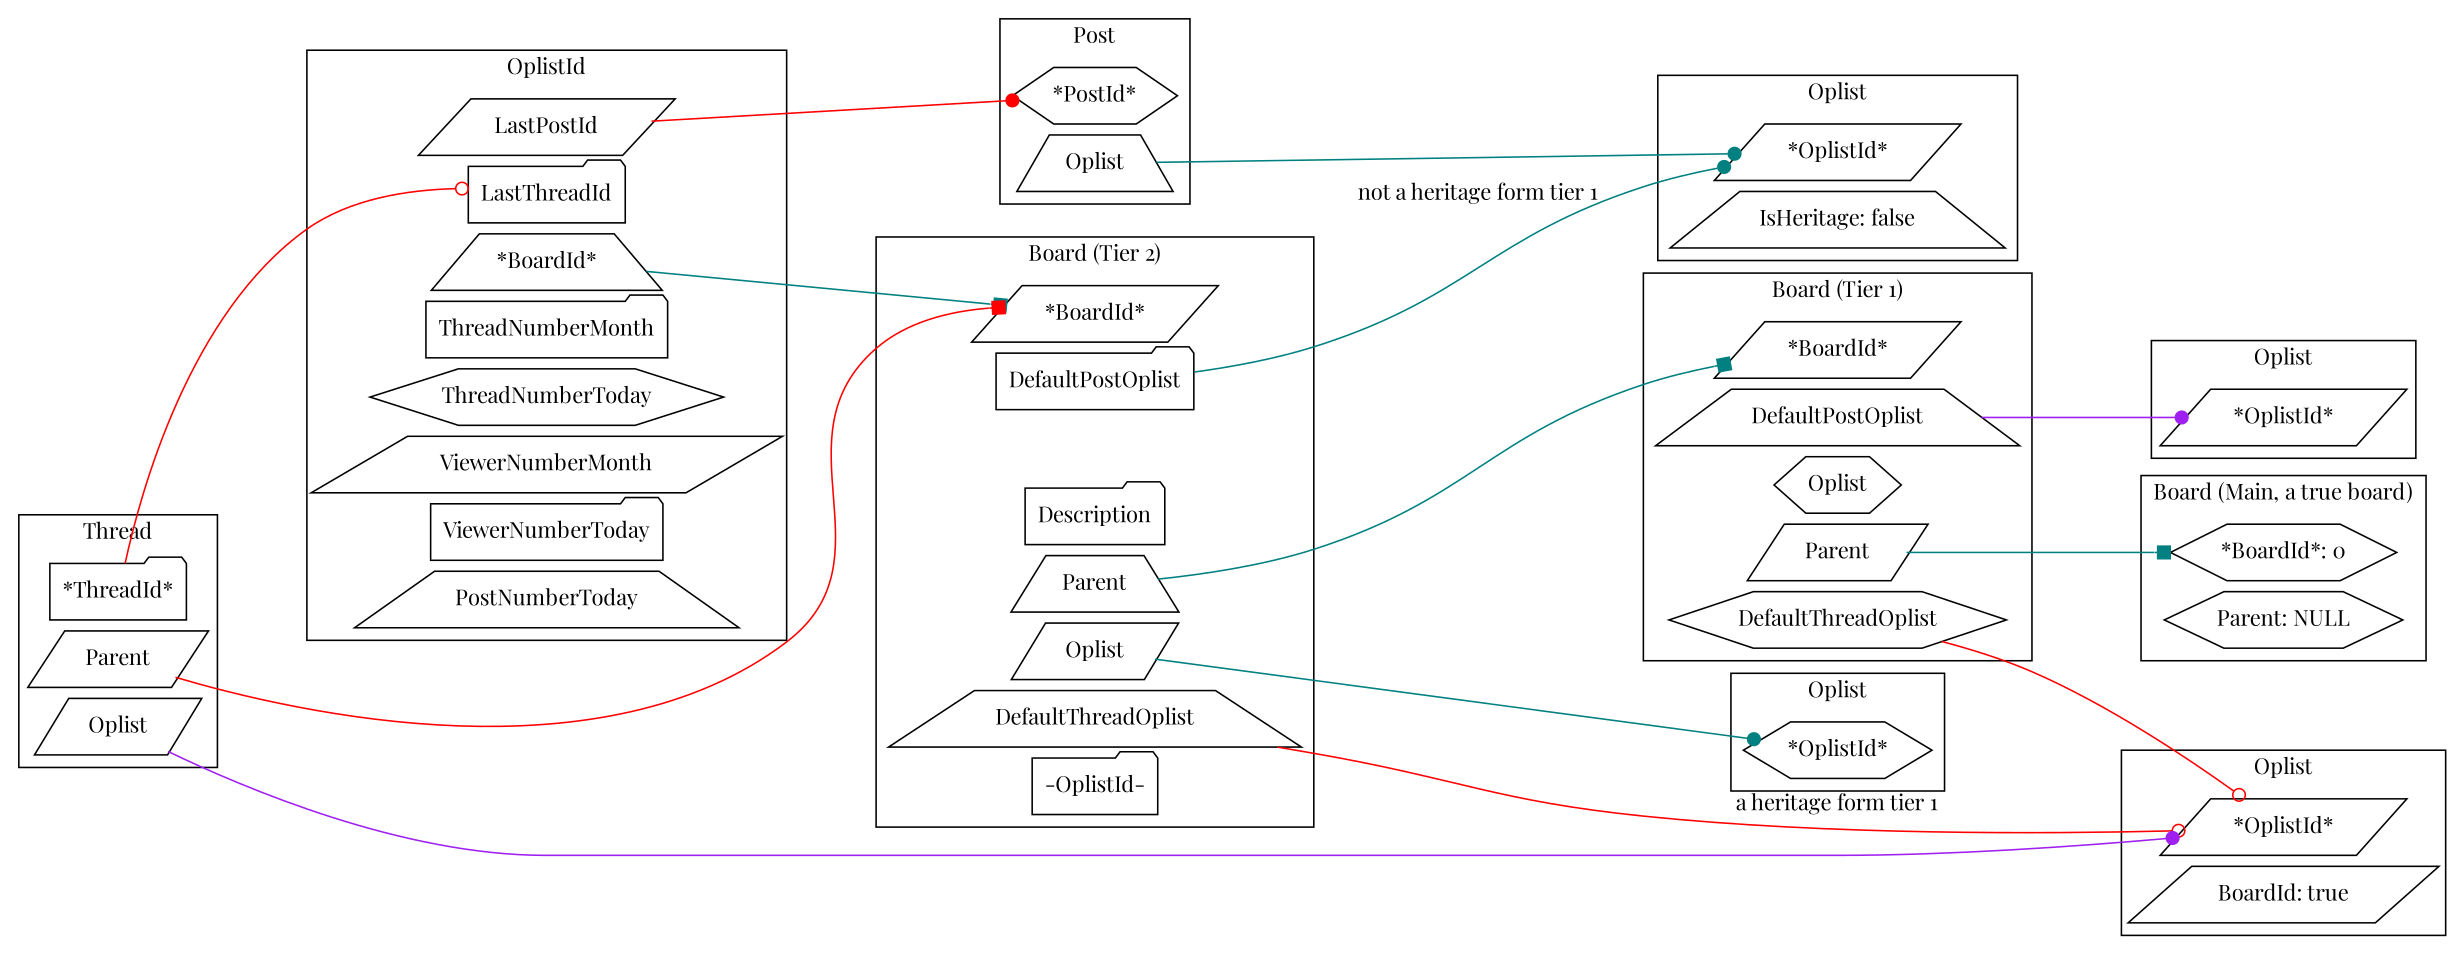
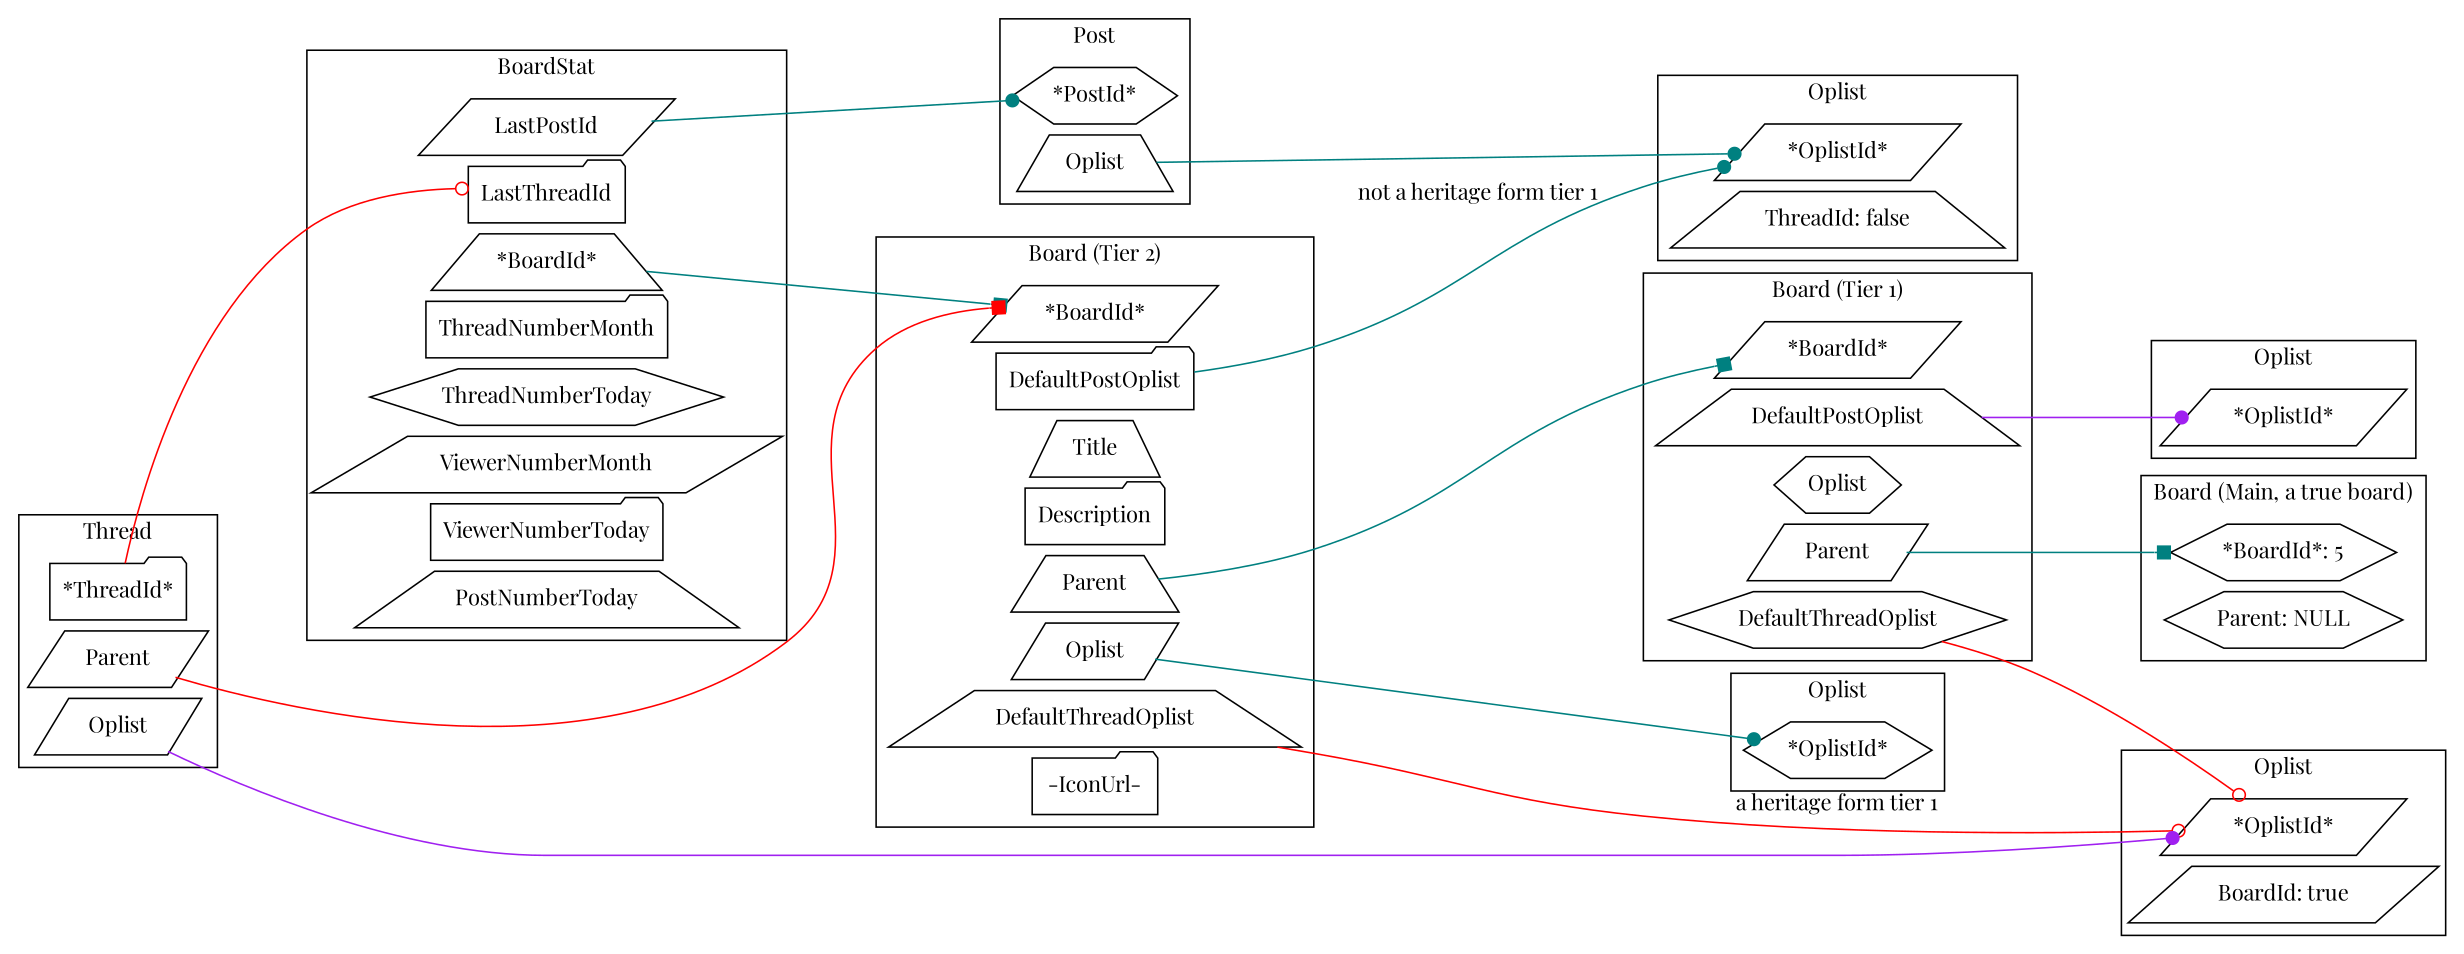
(547, 68) -> (547, 68)
(829, 111) -> (829, 111)
(1838, 220) -> (1838, 220)
none -> (1095, 449)
(2284, 552) -> (2284, 552)
(1095, 786) -> (1095, 786)
